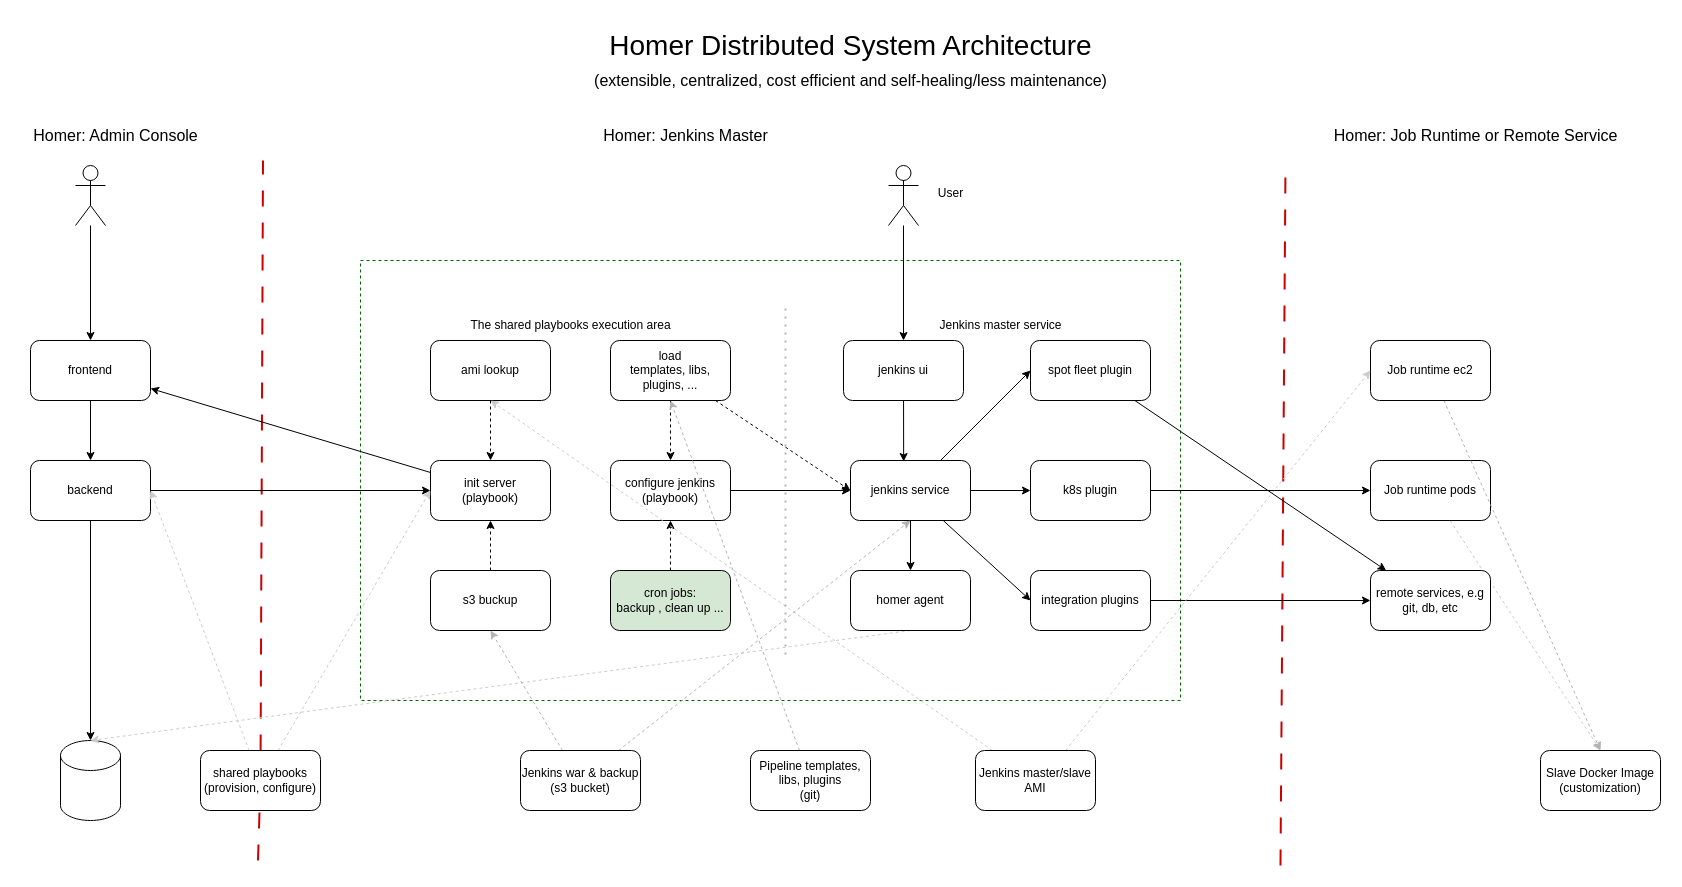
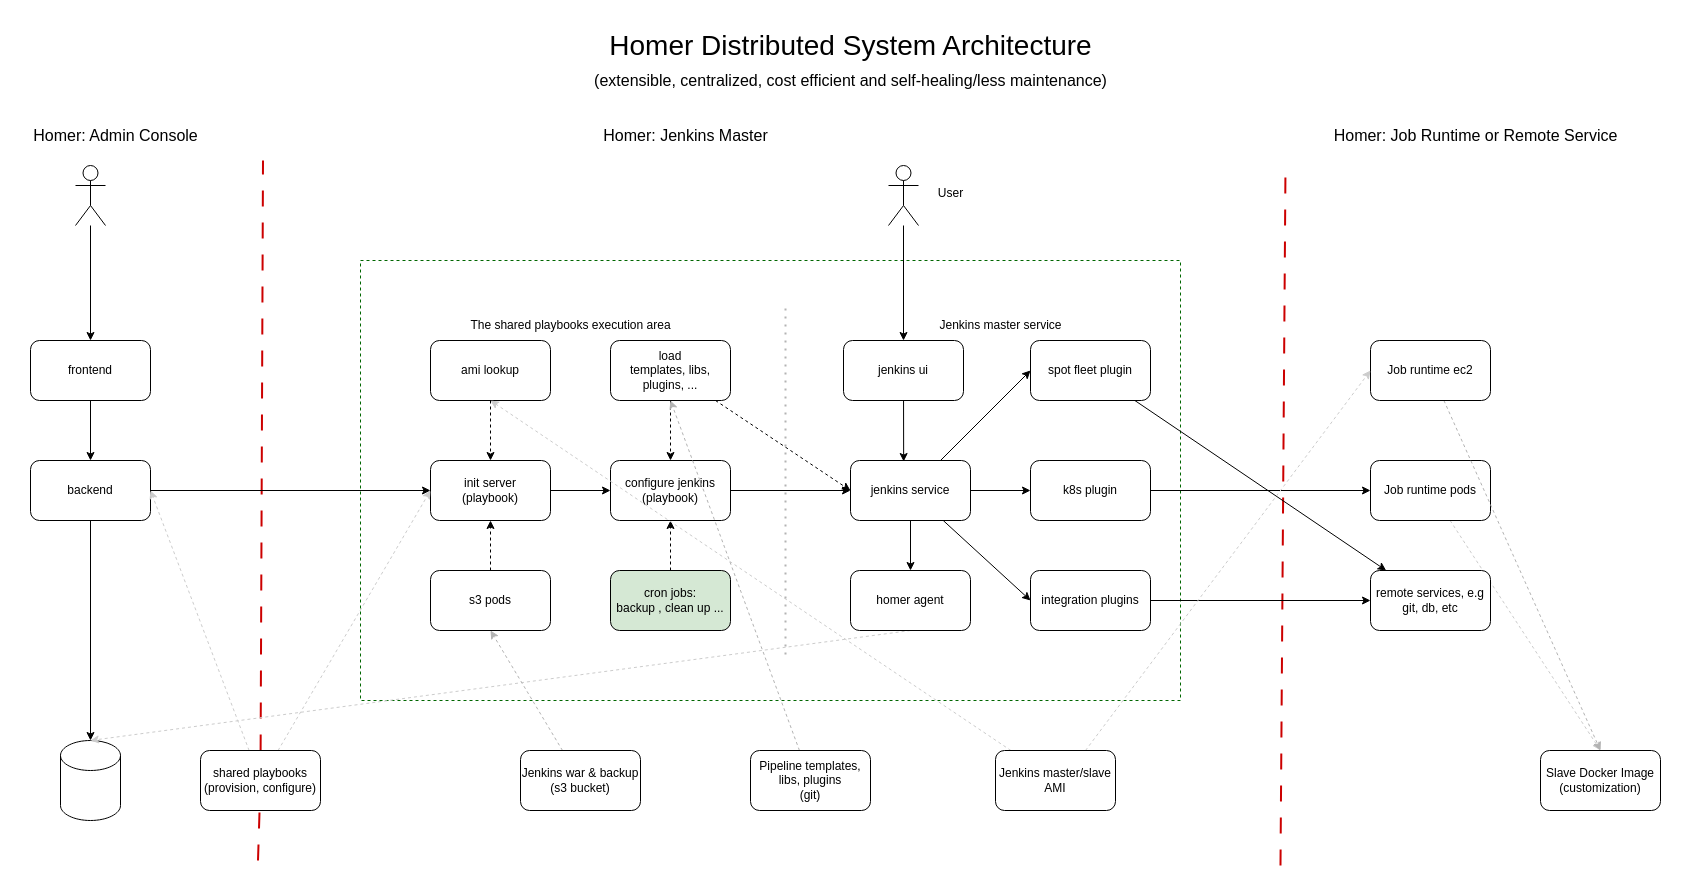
(294, 432) -> (577, 491)
(832, 582) -> none
(491, 601) -> (491, 601)
(1036, 781) -> (1056, 781)
